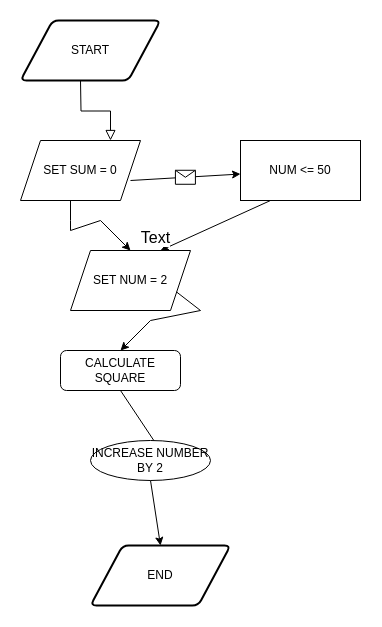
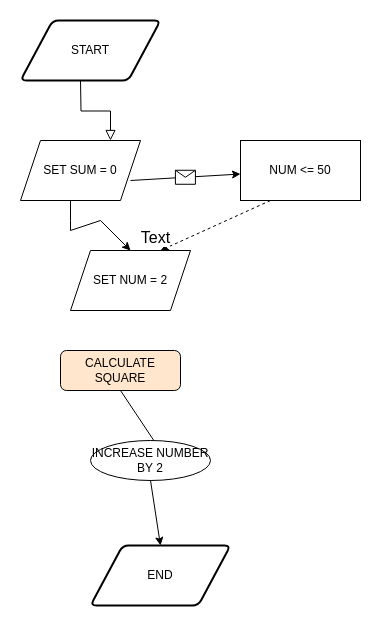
(217, 225) -> (217, 225)
(173, 316) -> none
(121, 371) -> (121, 371)
